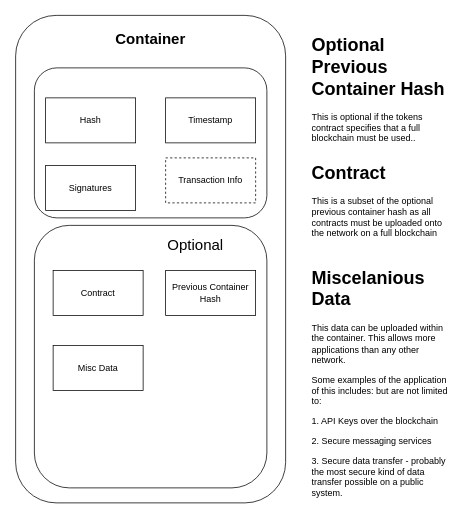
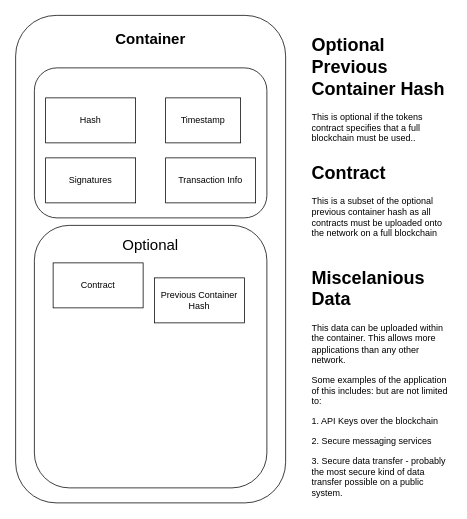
(210, 120) -> (203, 120)
(210, 180) -> (210, 180)
(90, 188) -> (90, 180)
(195, 244) -> (150, 244)
(98, 293) -> (98, 285)
(210, 293) -> (199, 300)
(98, 368) -> none
